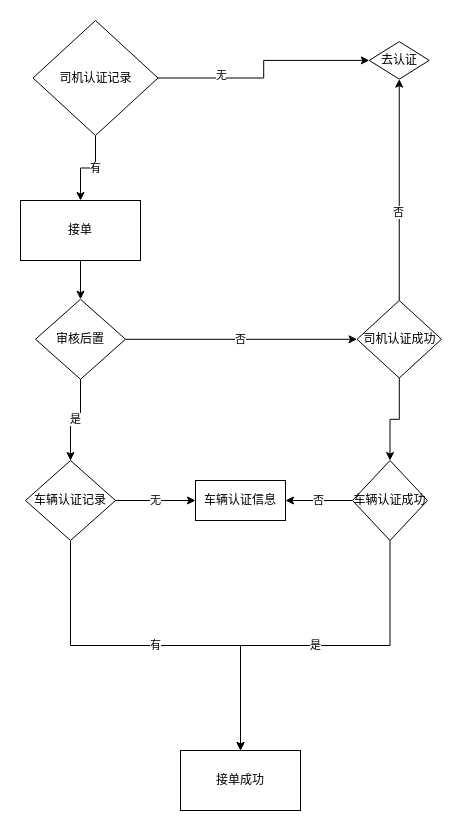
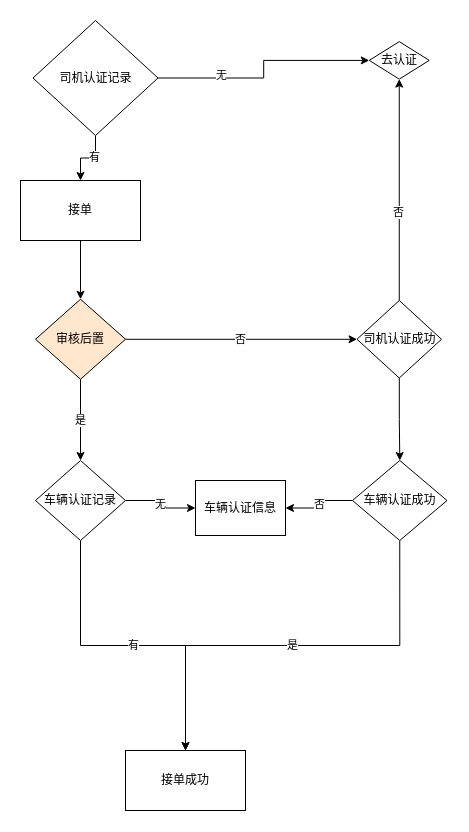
(81, 231) -> (81, 211)
(81, 339) -> (81, 339)
(71, 501) -> (81, 501)
(241, 501) -> (241, 508)
(390, 501) -> (400, 501)
(241, 781) -> (186, 781)
